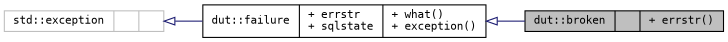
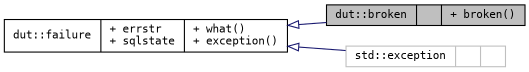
(189, 21) -> (322, 49)
(682, 21) -> (483, 15)
